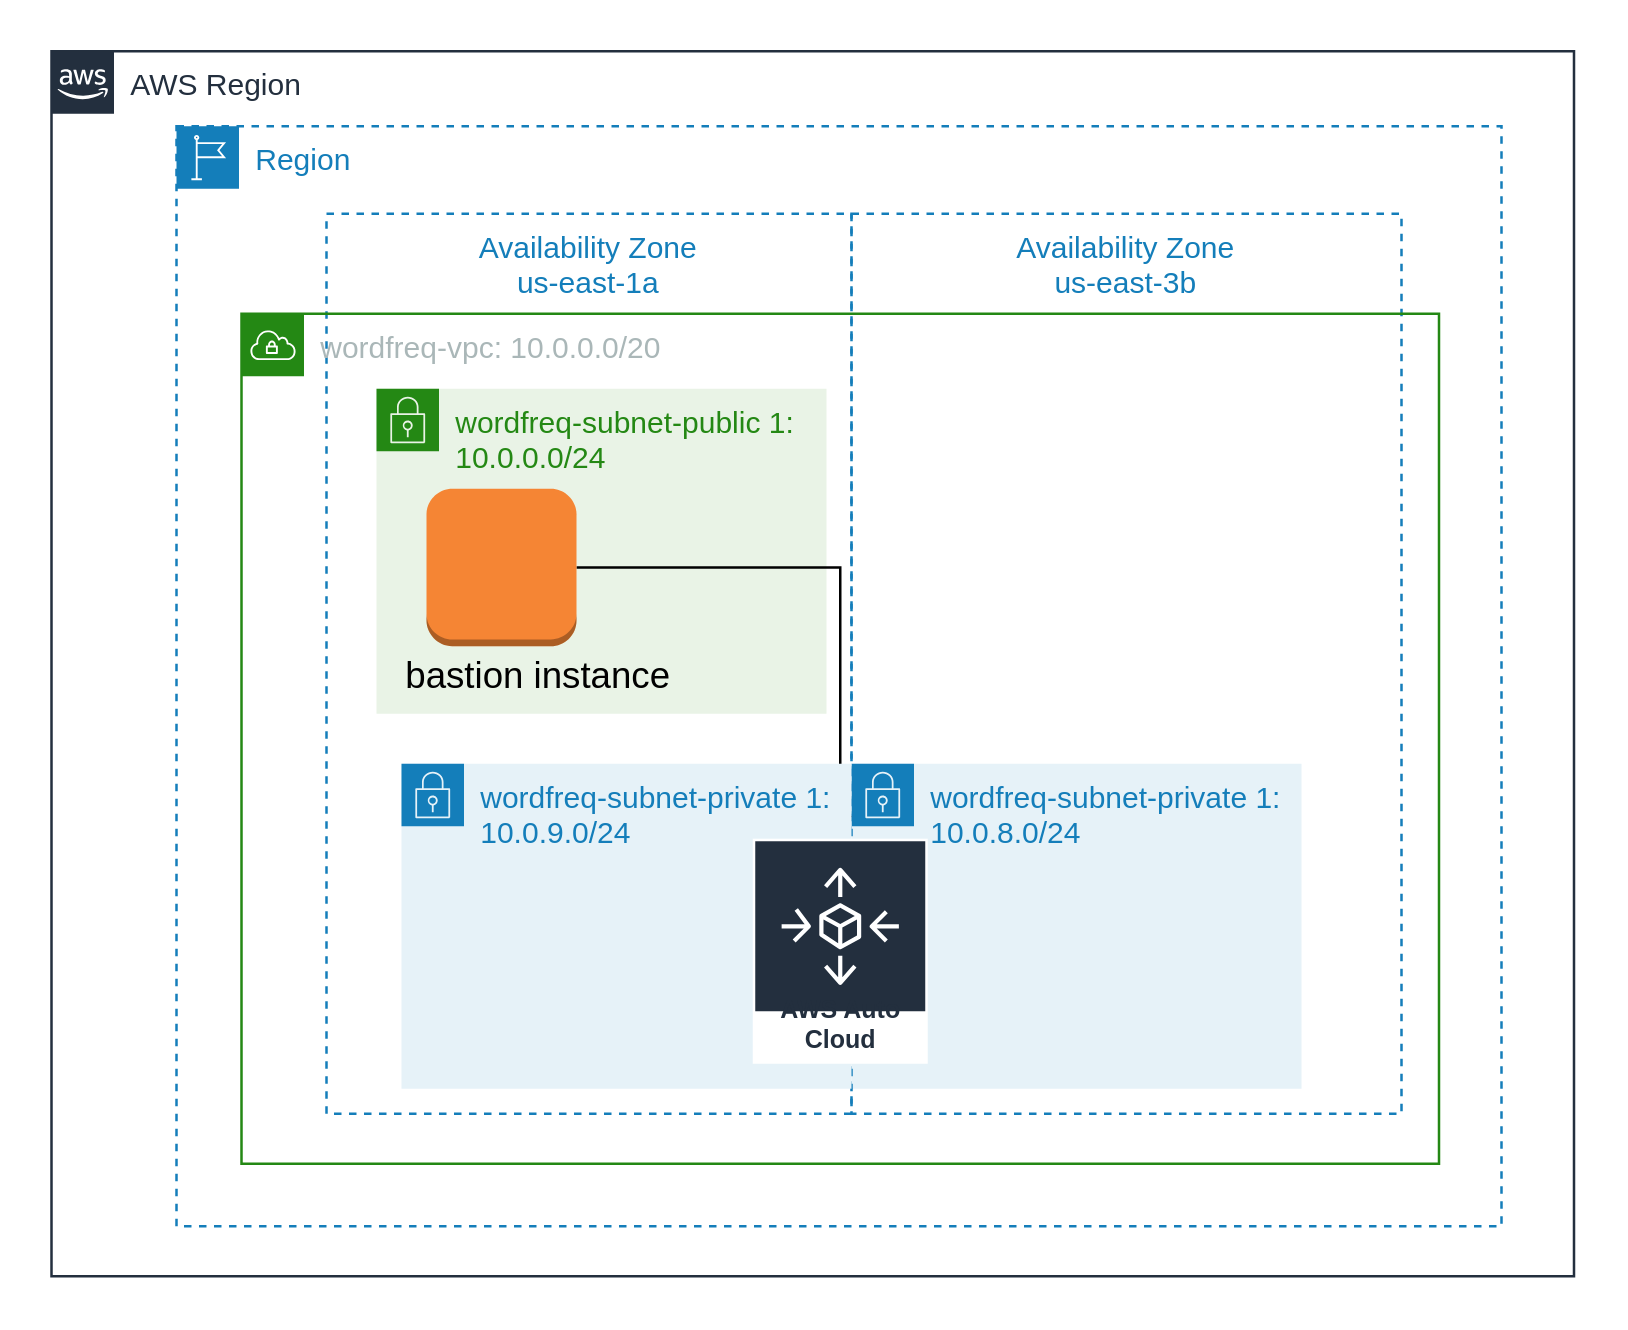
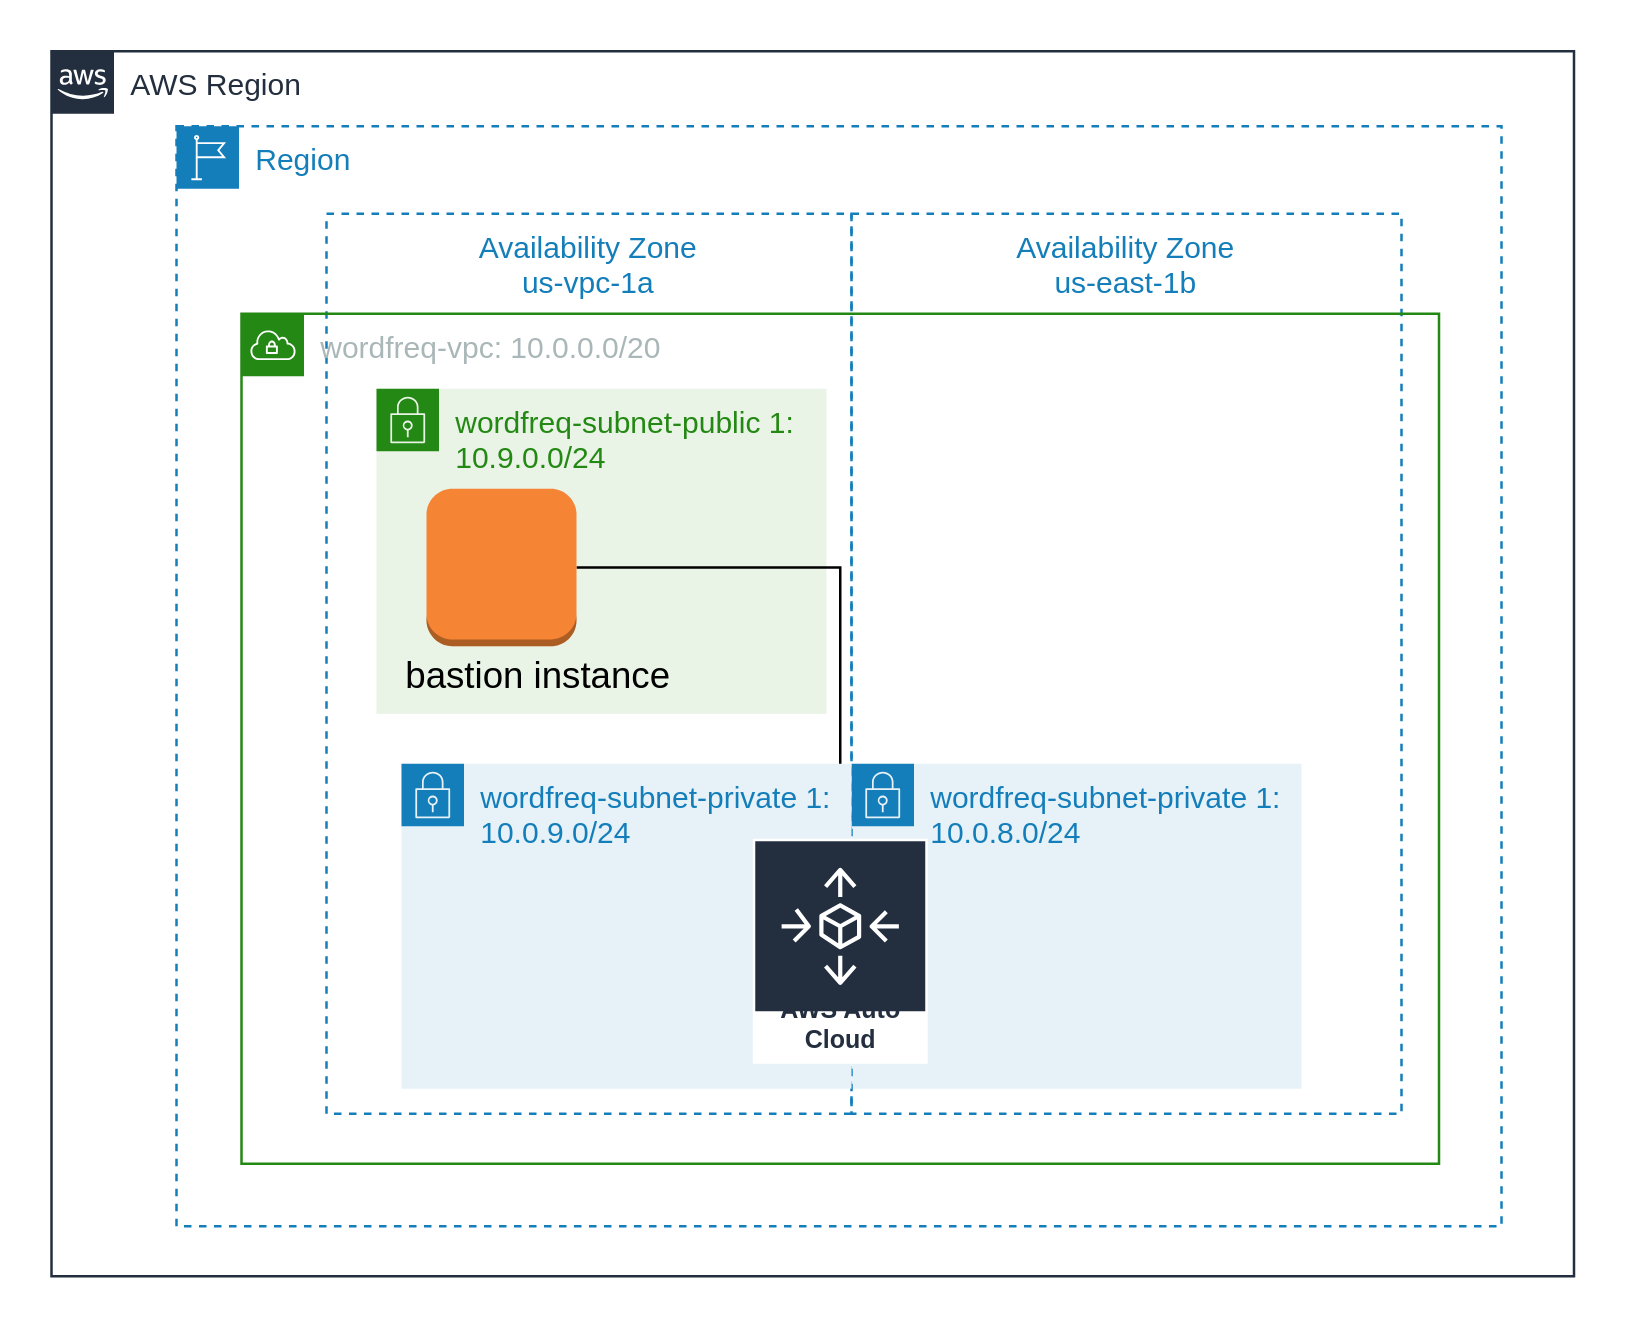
(588, 248) -> (588, 248)
(1125, 248) -> (1125, 248)
(641, 460) -> (641, 460)
